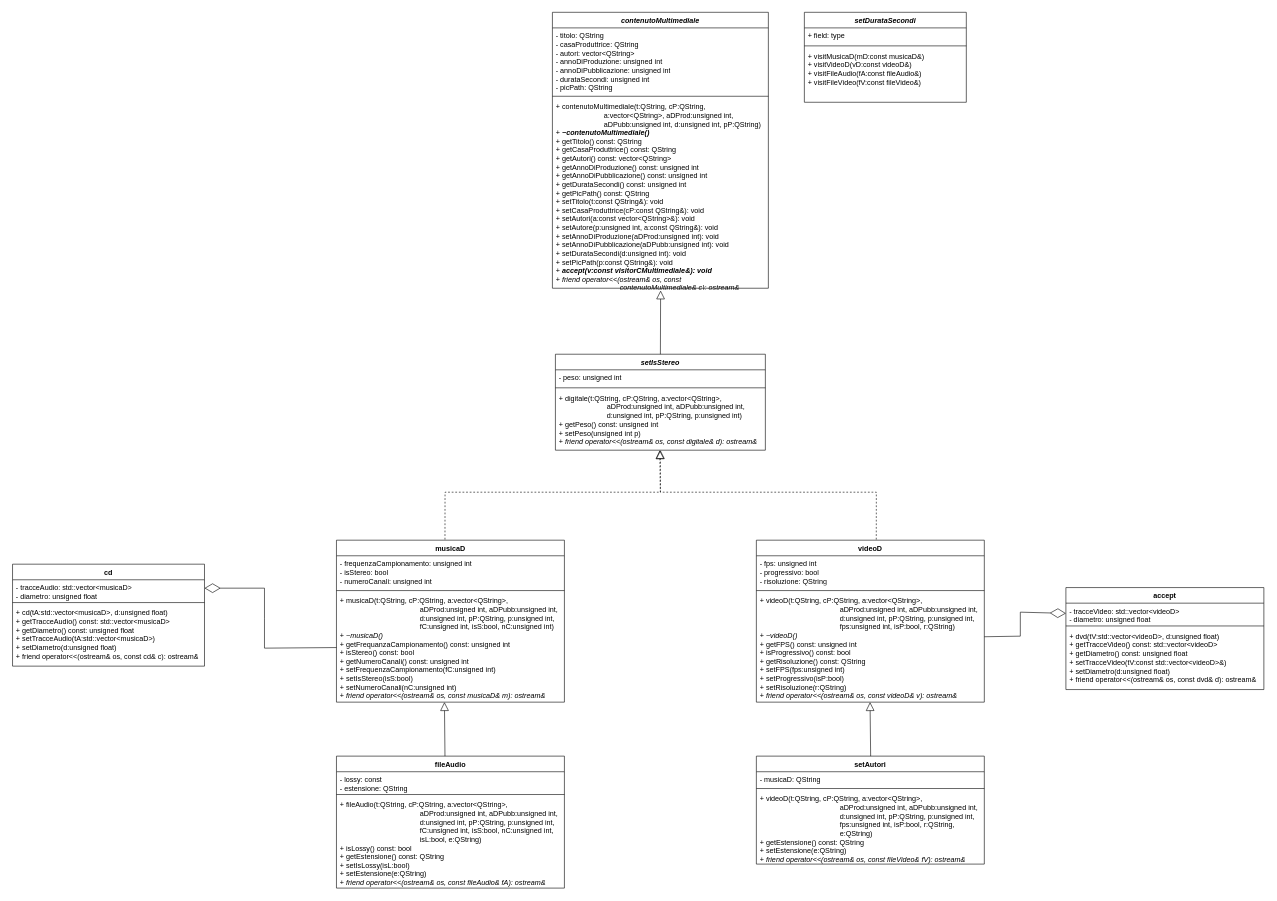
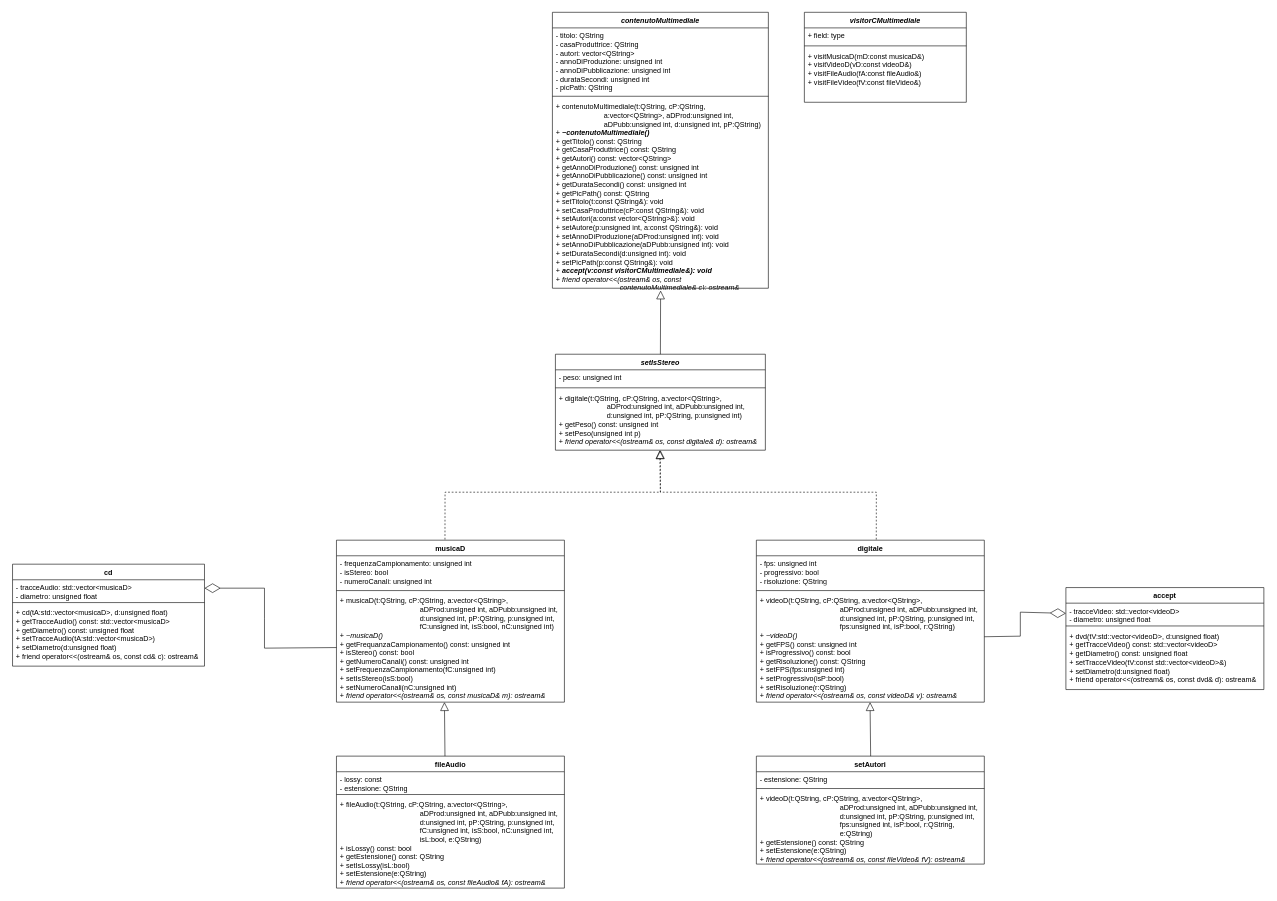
(885, 21) -> (885, 21)
(870, 549) -> (870, 549)
(792, 780) -> (798, 780)
